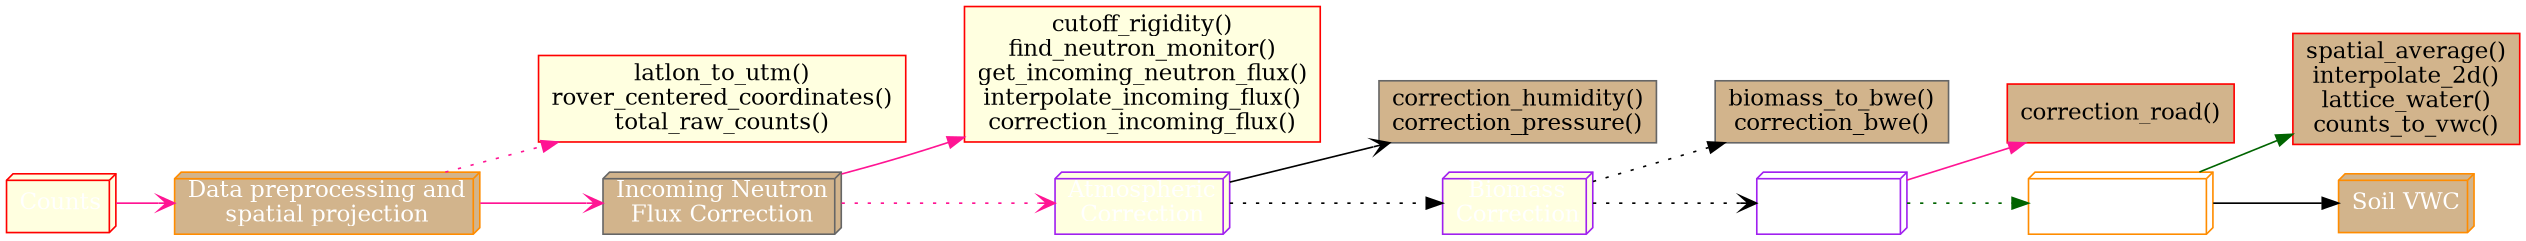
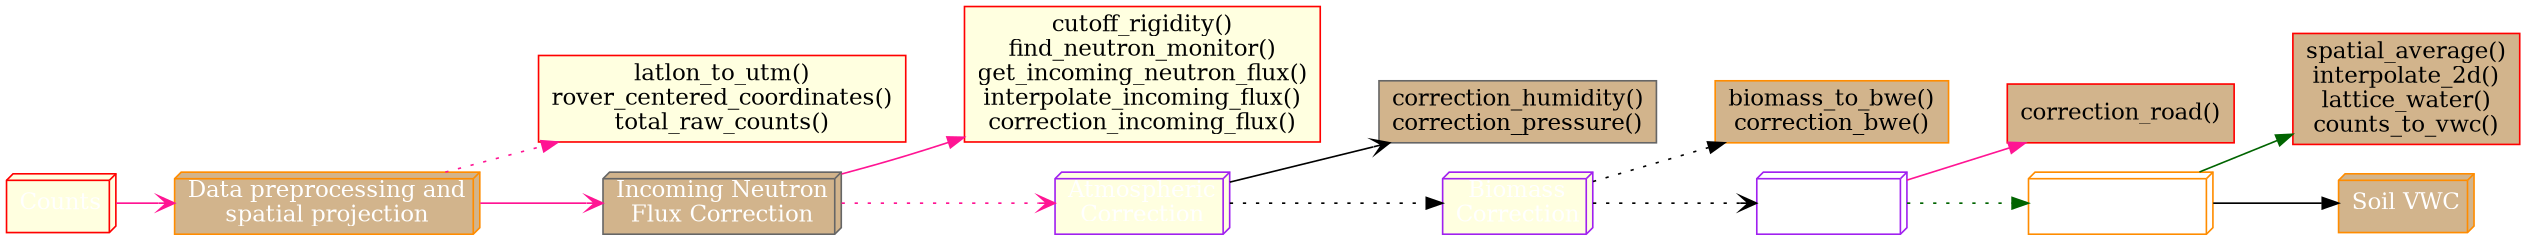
(1832, 112) -> (1832, 112)
